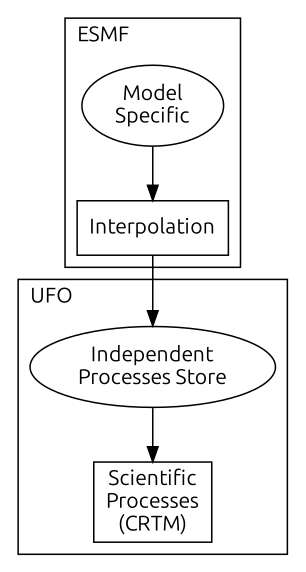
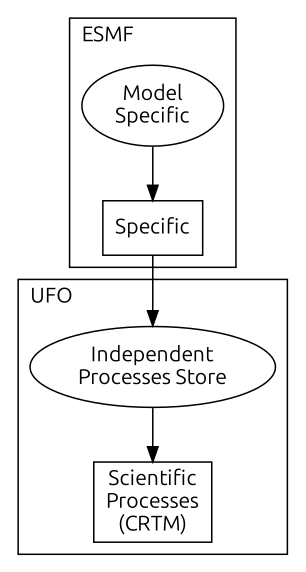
(153, 228) -> (153, 228)
